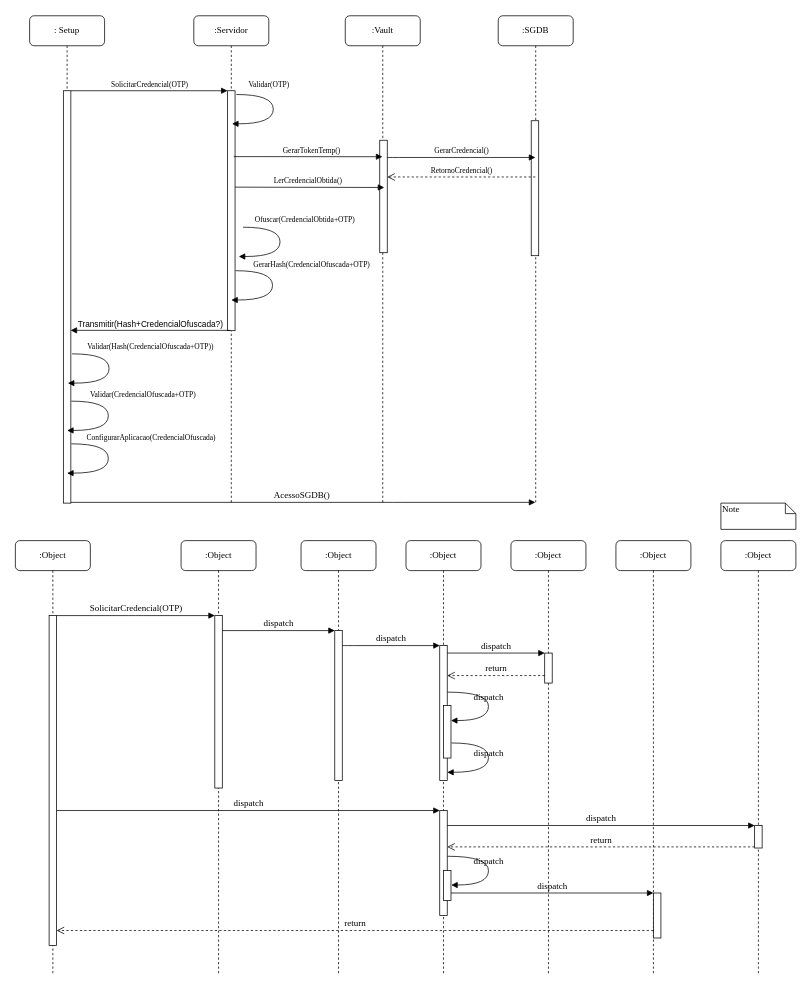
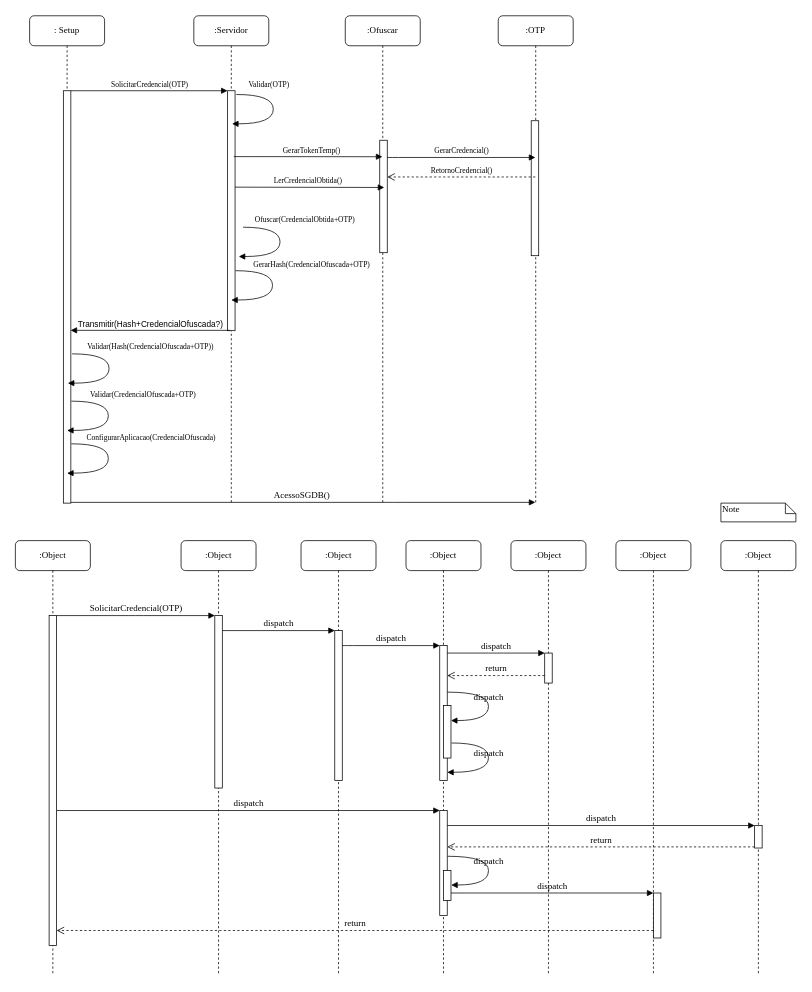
(383, 30) -> (383, 30)
(536, 30) -> (536, 30)
(759, 516) -> (759, 512)
